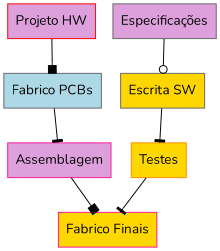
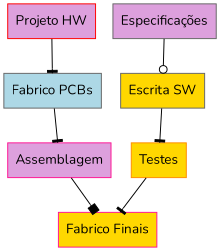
(52, 51) -> (52, 54)
